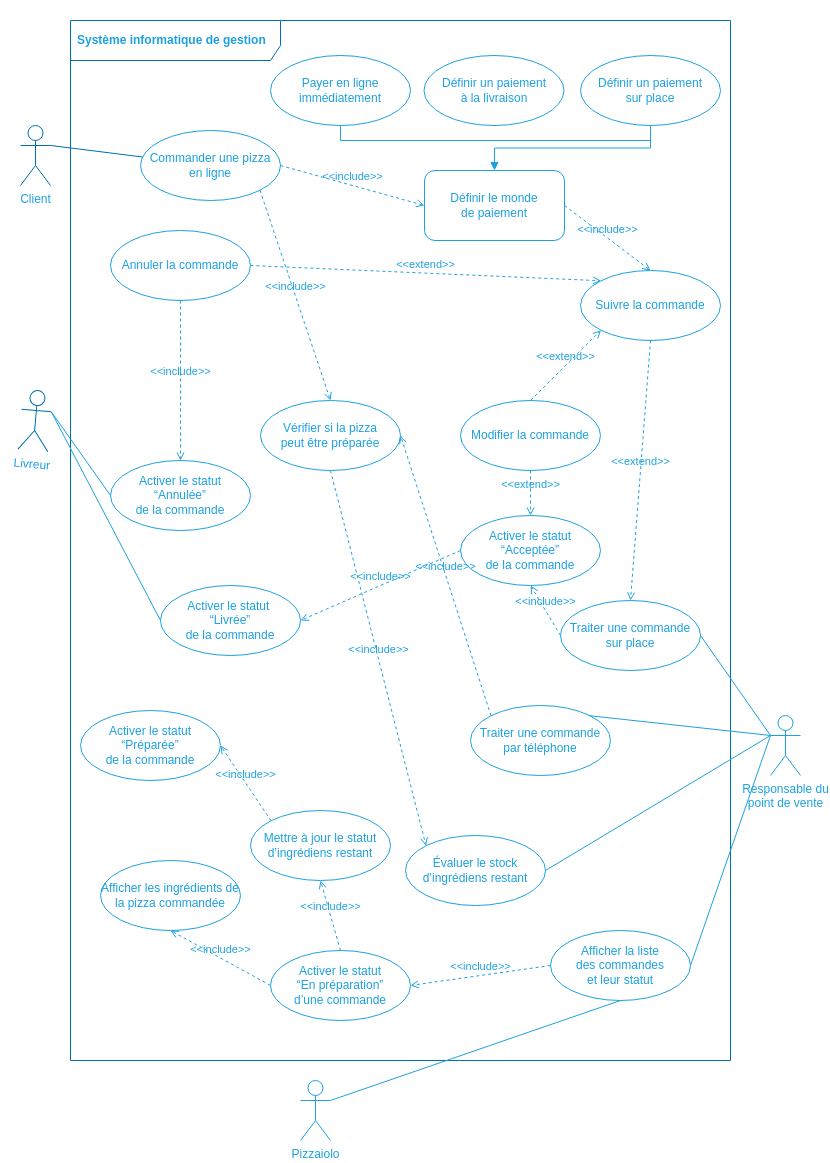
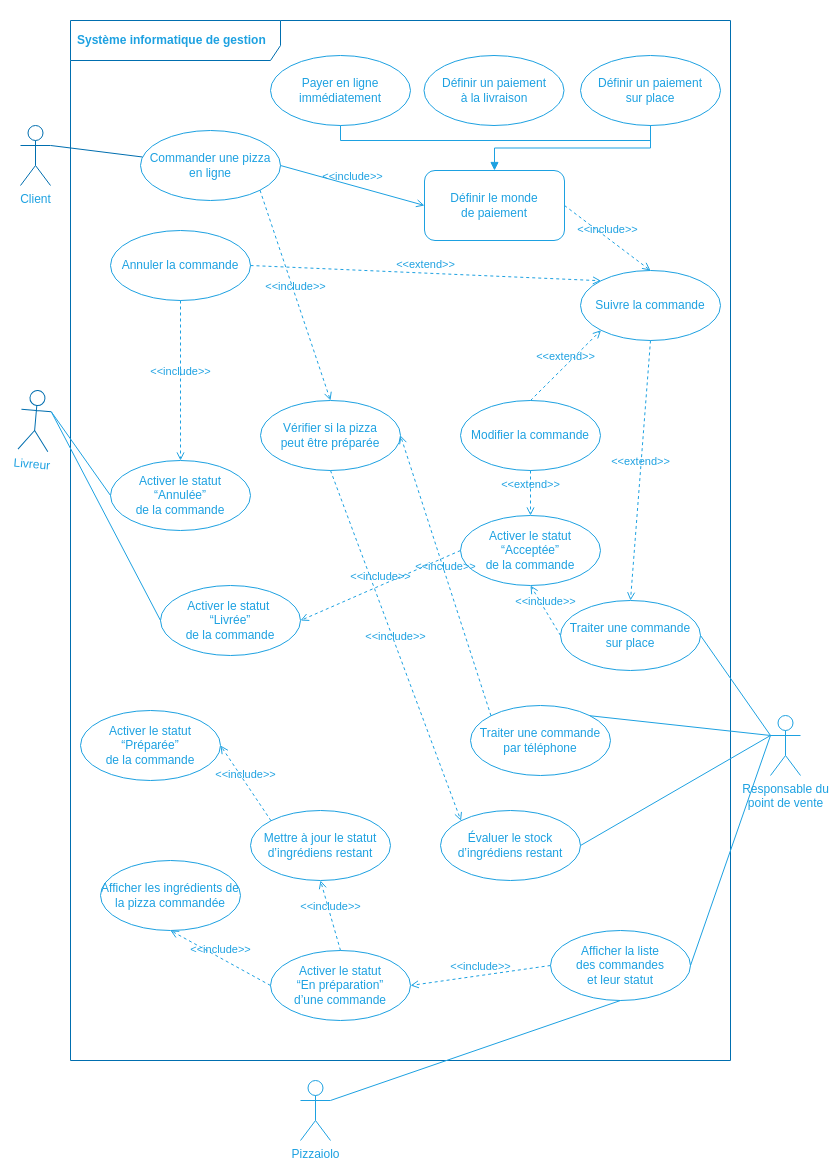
(351, 185) -> (351, 185)
(476, 871) -> (511, 846)
